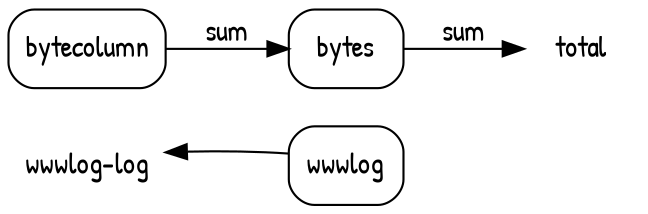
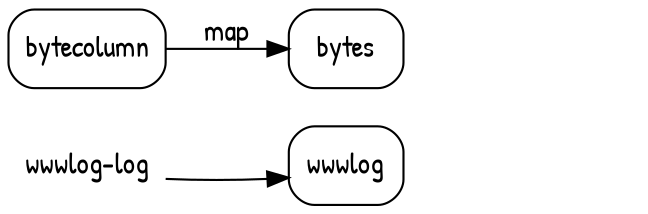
(227, 33) -> (227, 33)
(582, 49) -> none
(238, 151) -> (216, 180)
